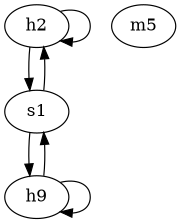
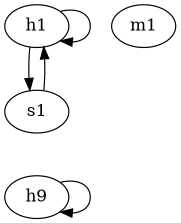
(37, 26) -> (37, 26)
(144, 26) -> (144, 26)
(29, 148) -> none
(45, 160) -> none
